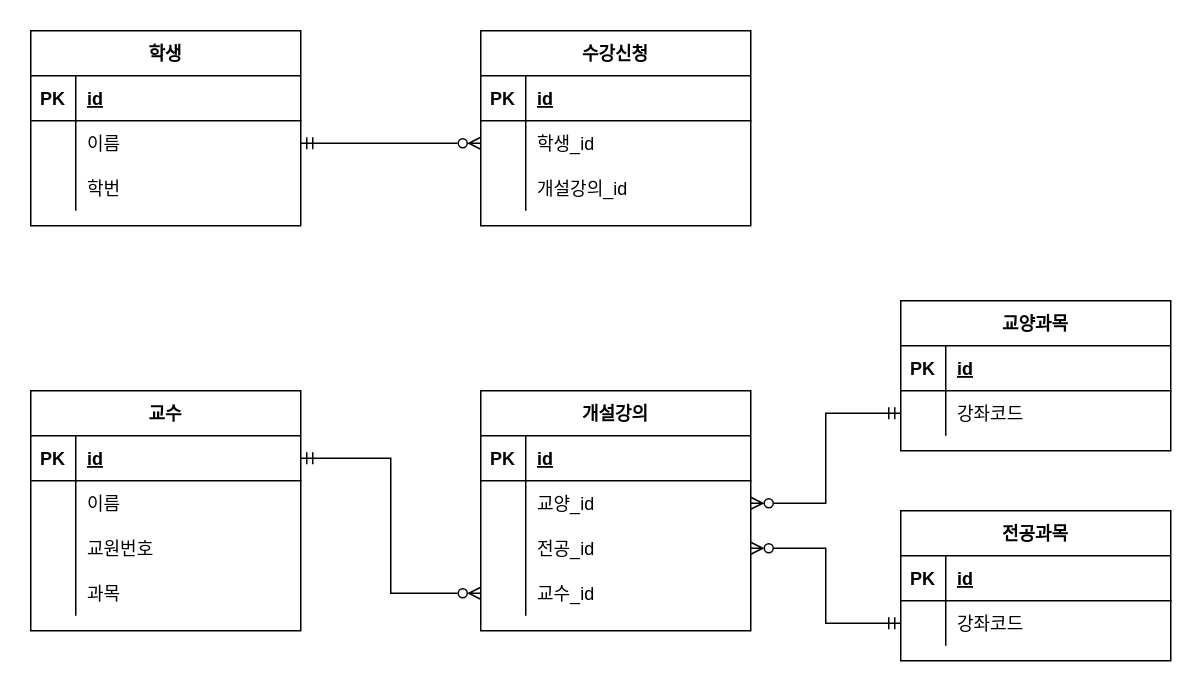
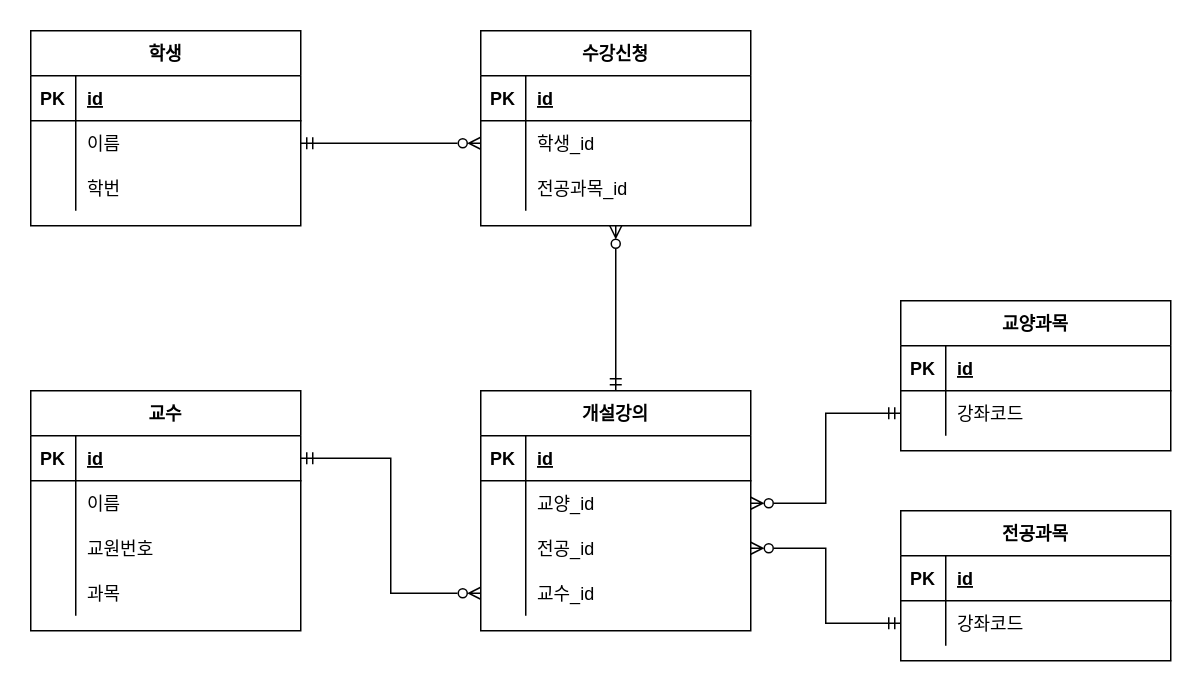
(586, 189) -> (586, 189)
none -> (616, 319)
